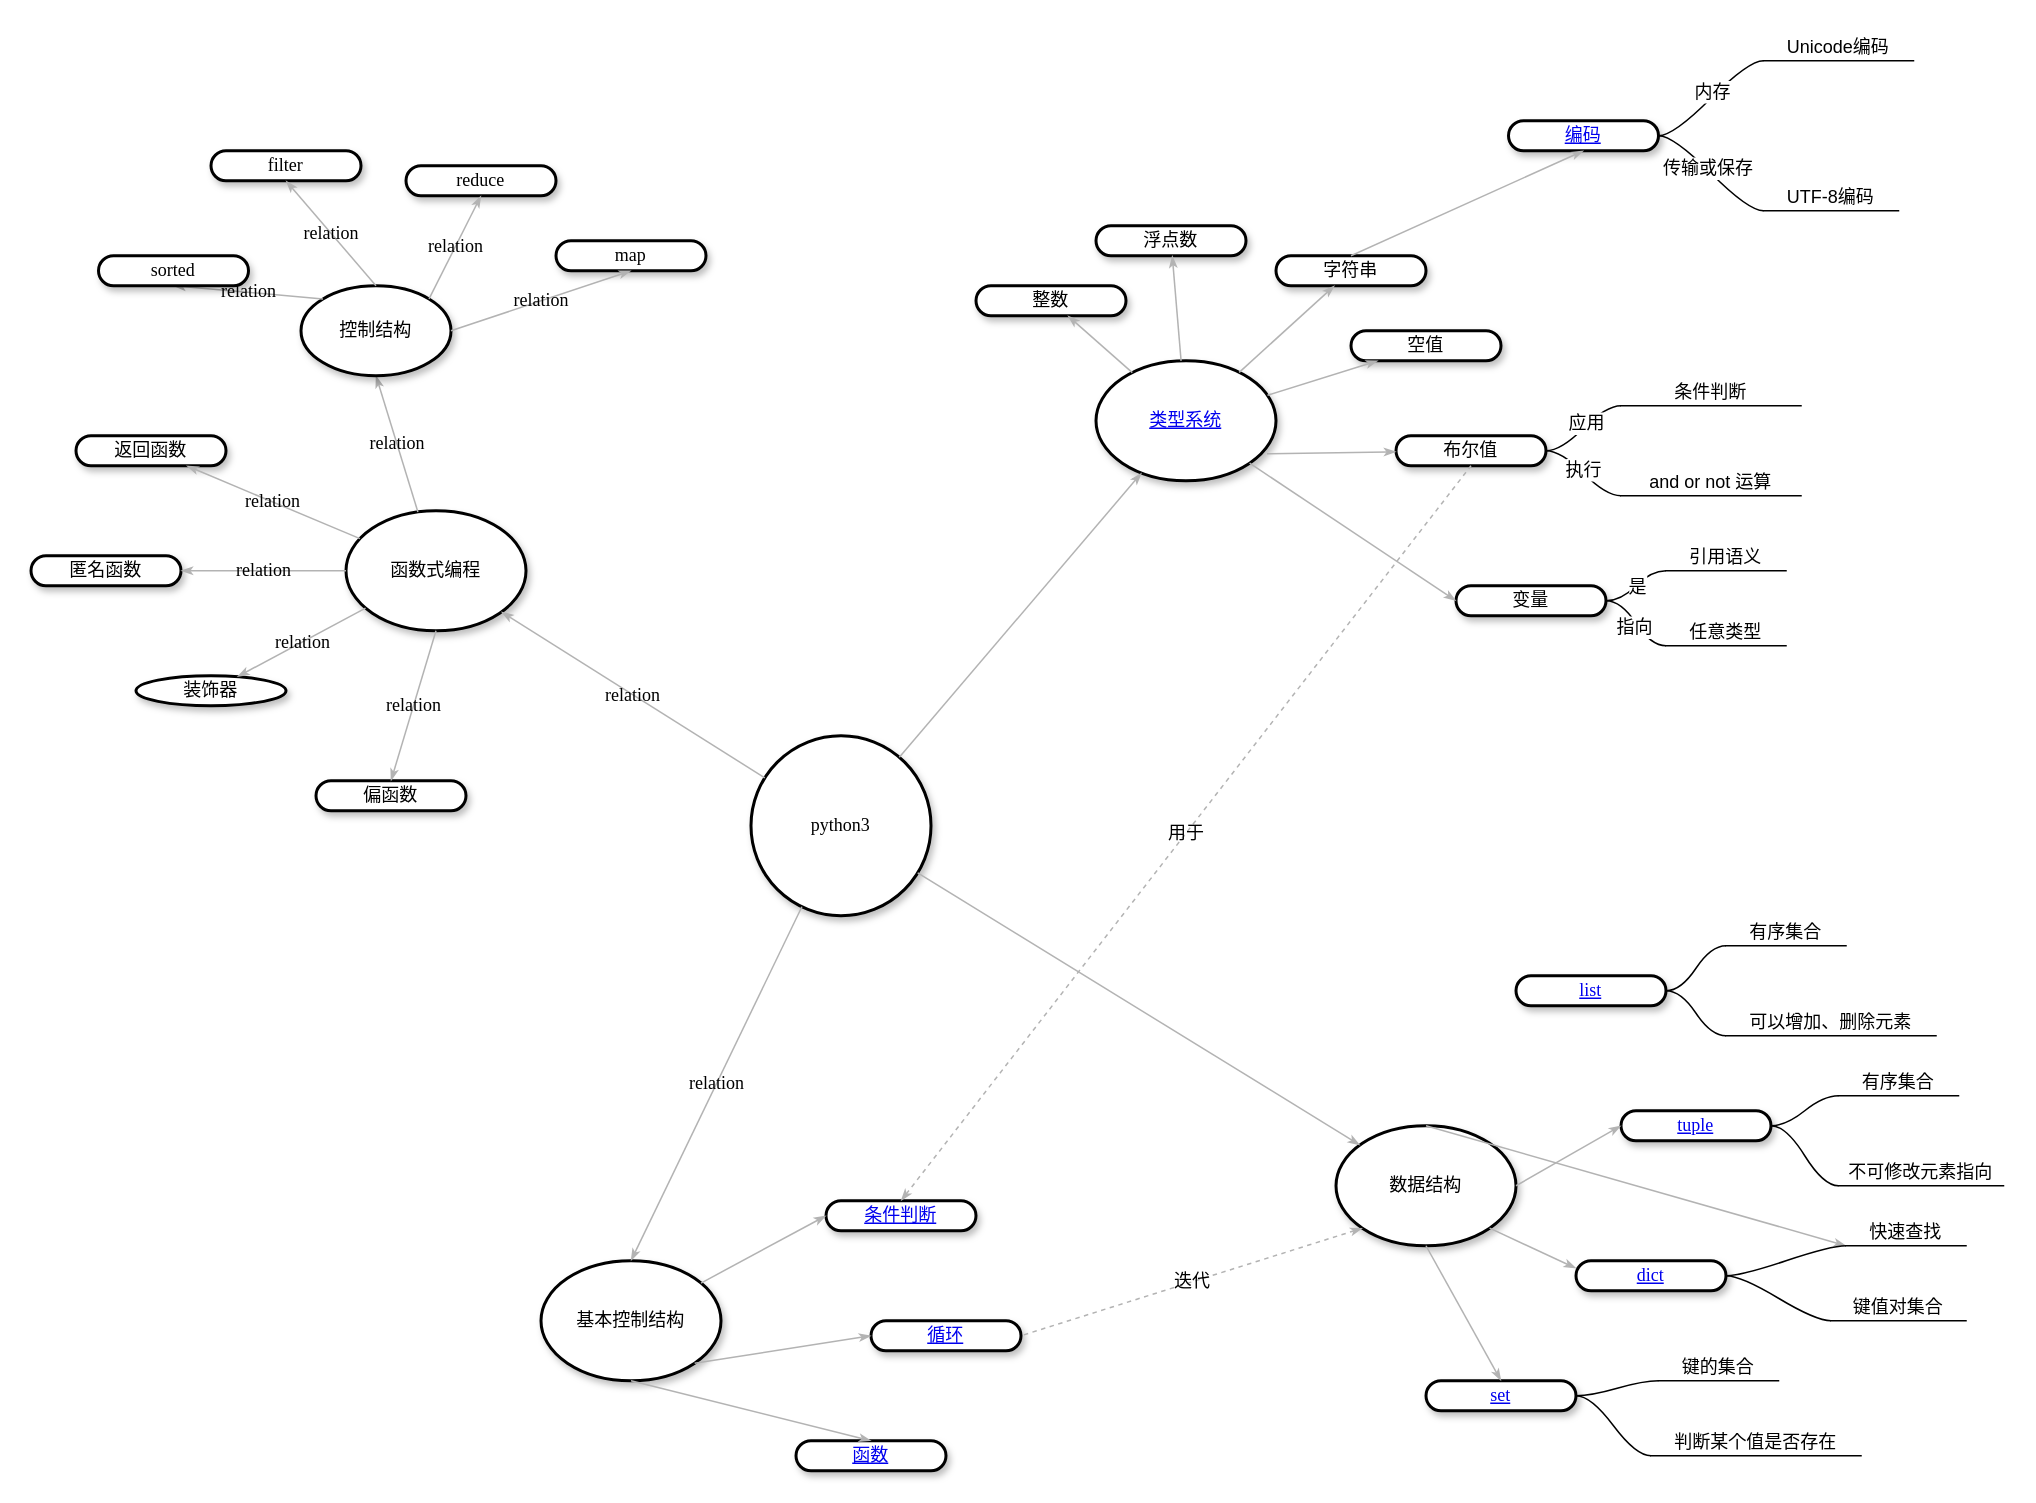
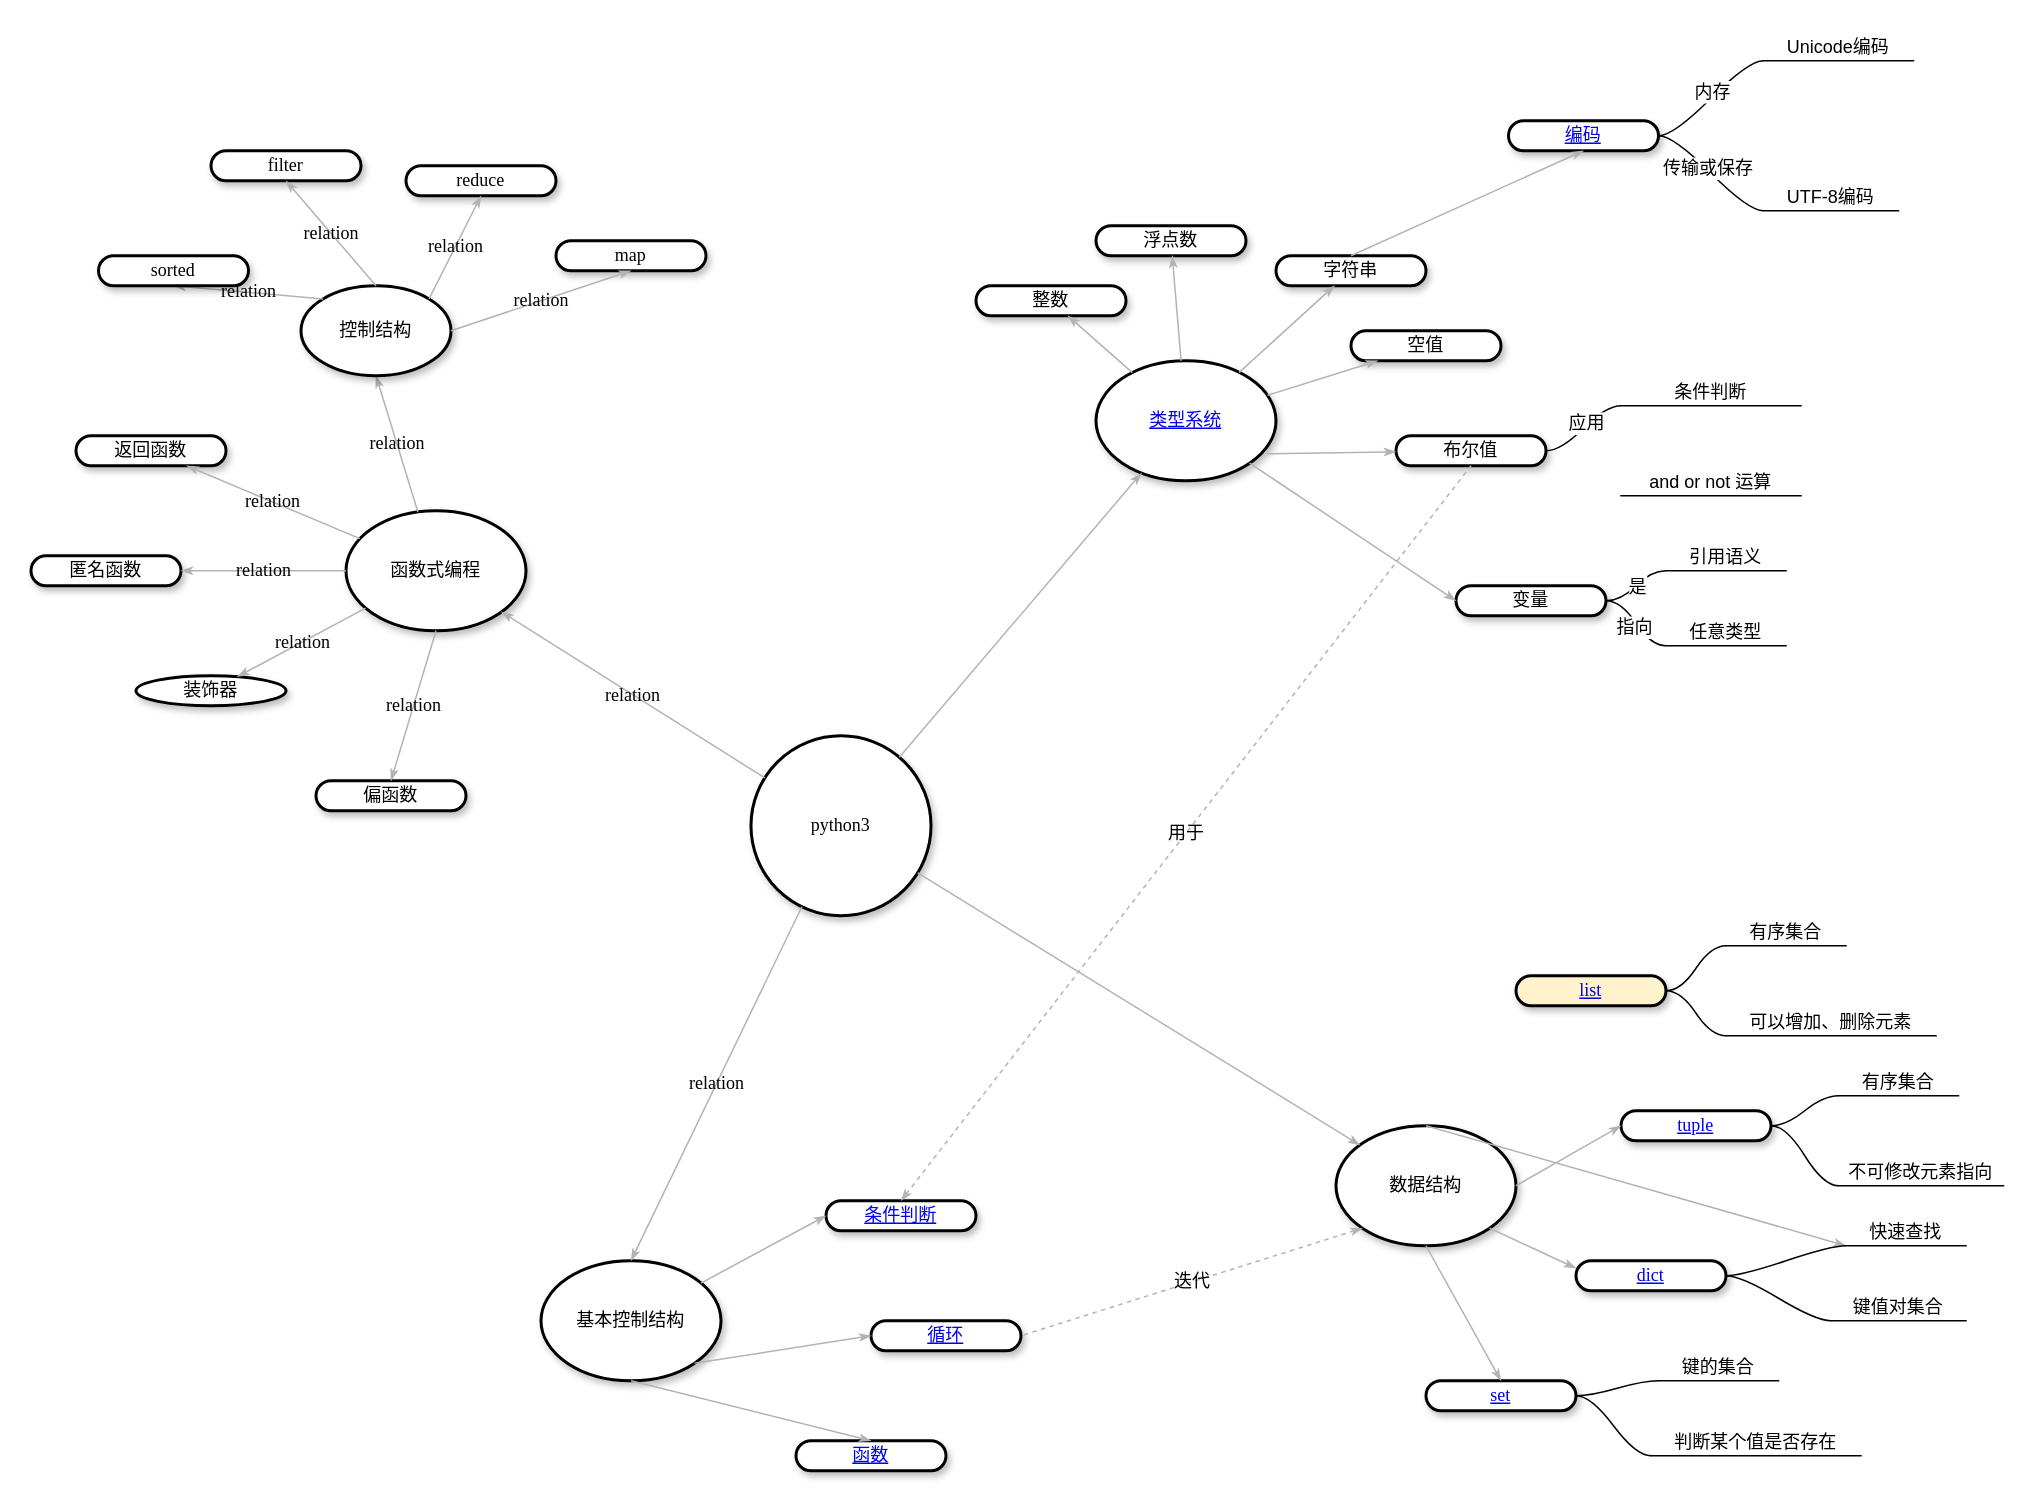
(1585, 475) -> none
(1591, 991) -> (1591, 991)
